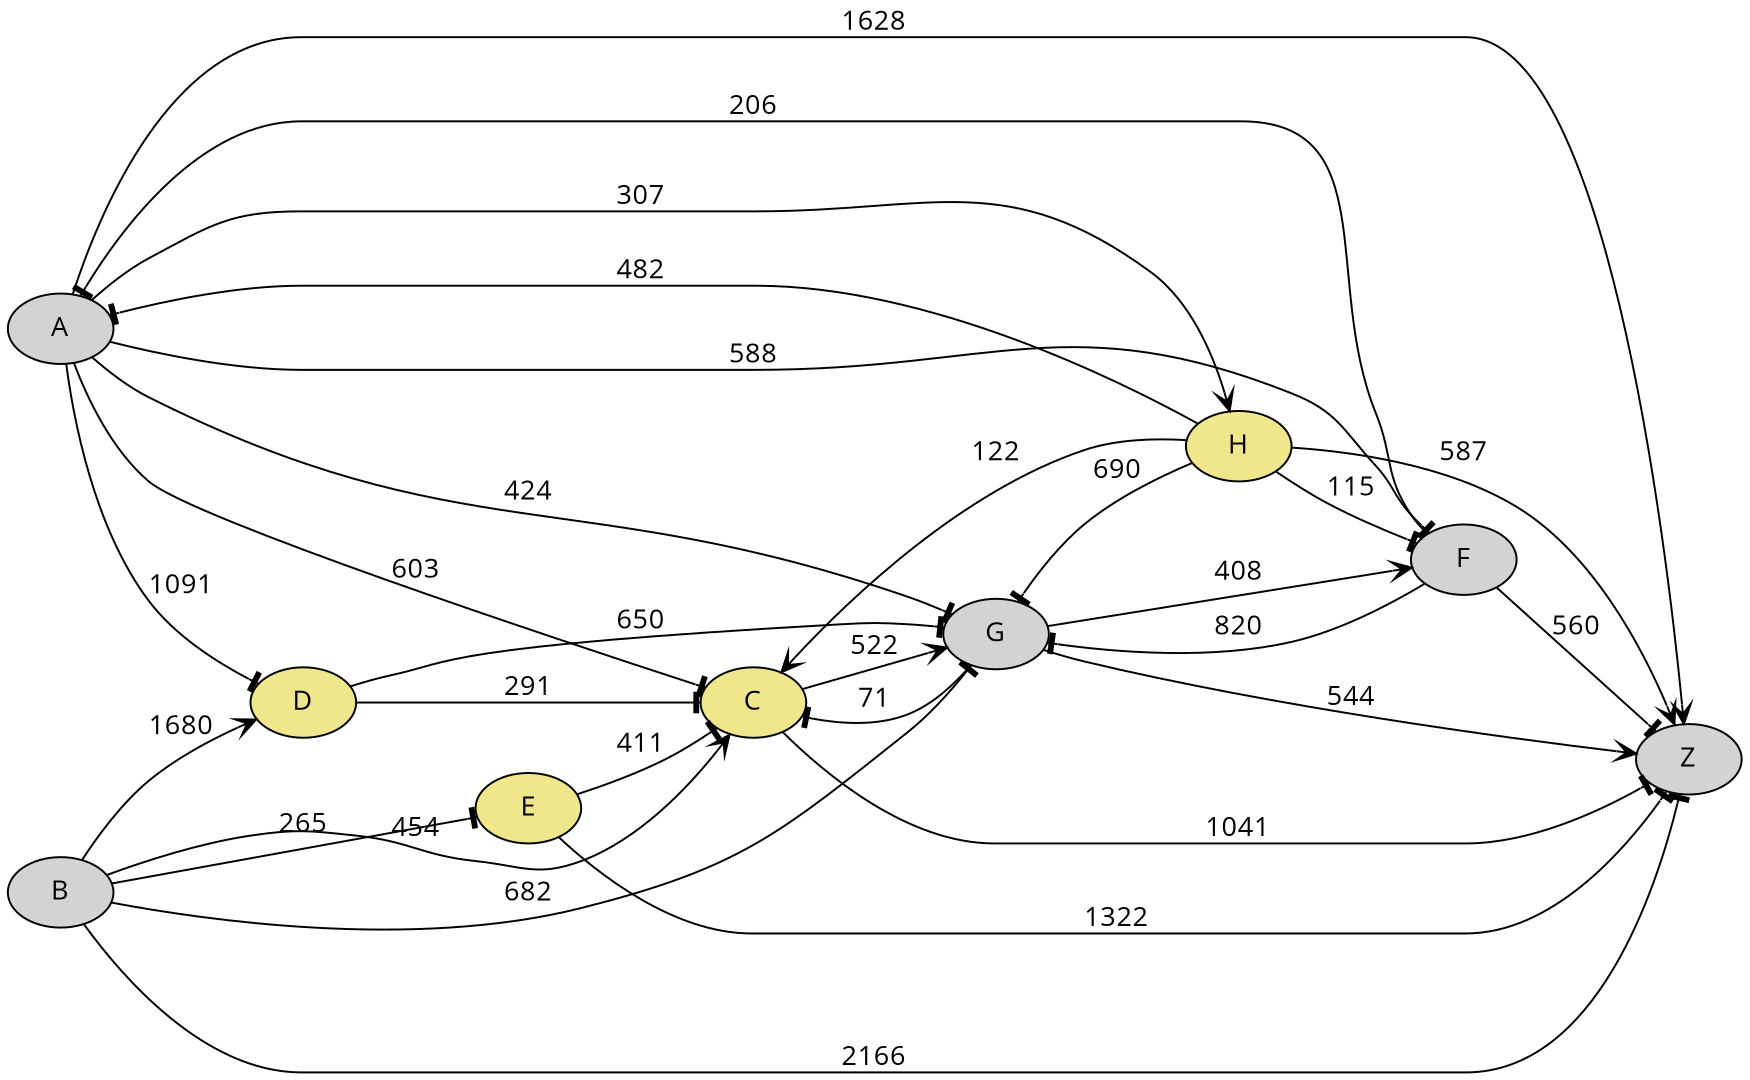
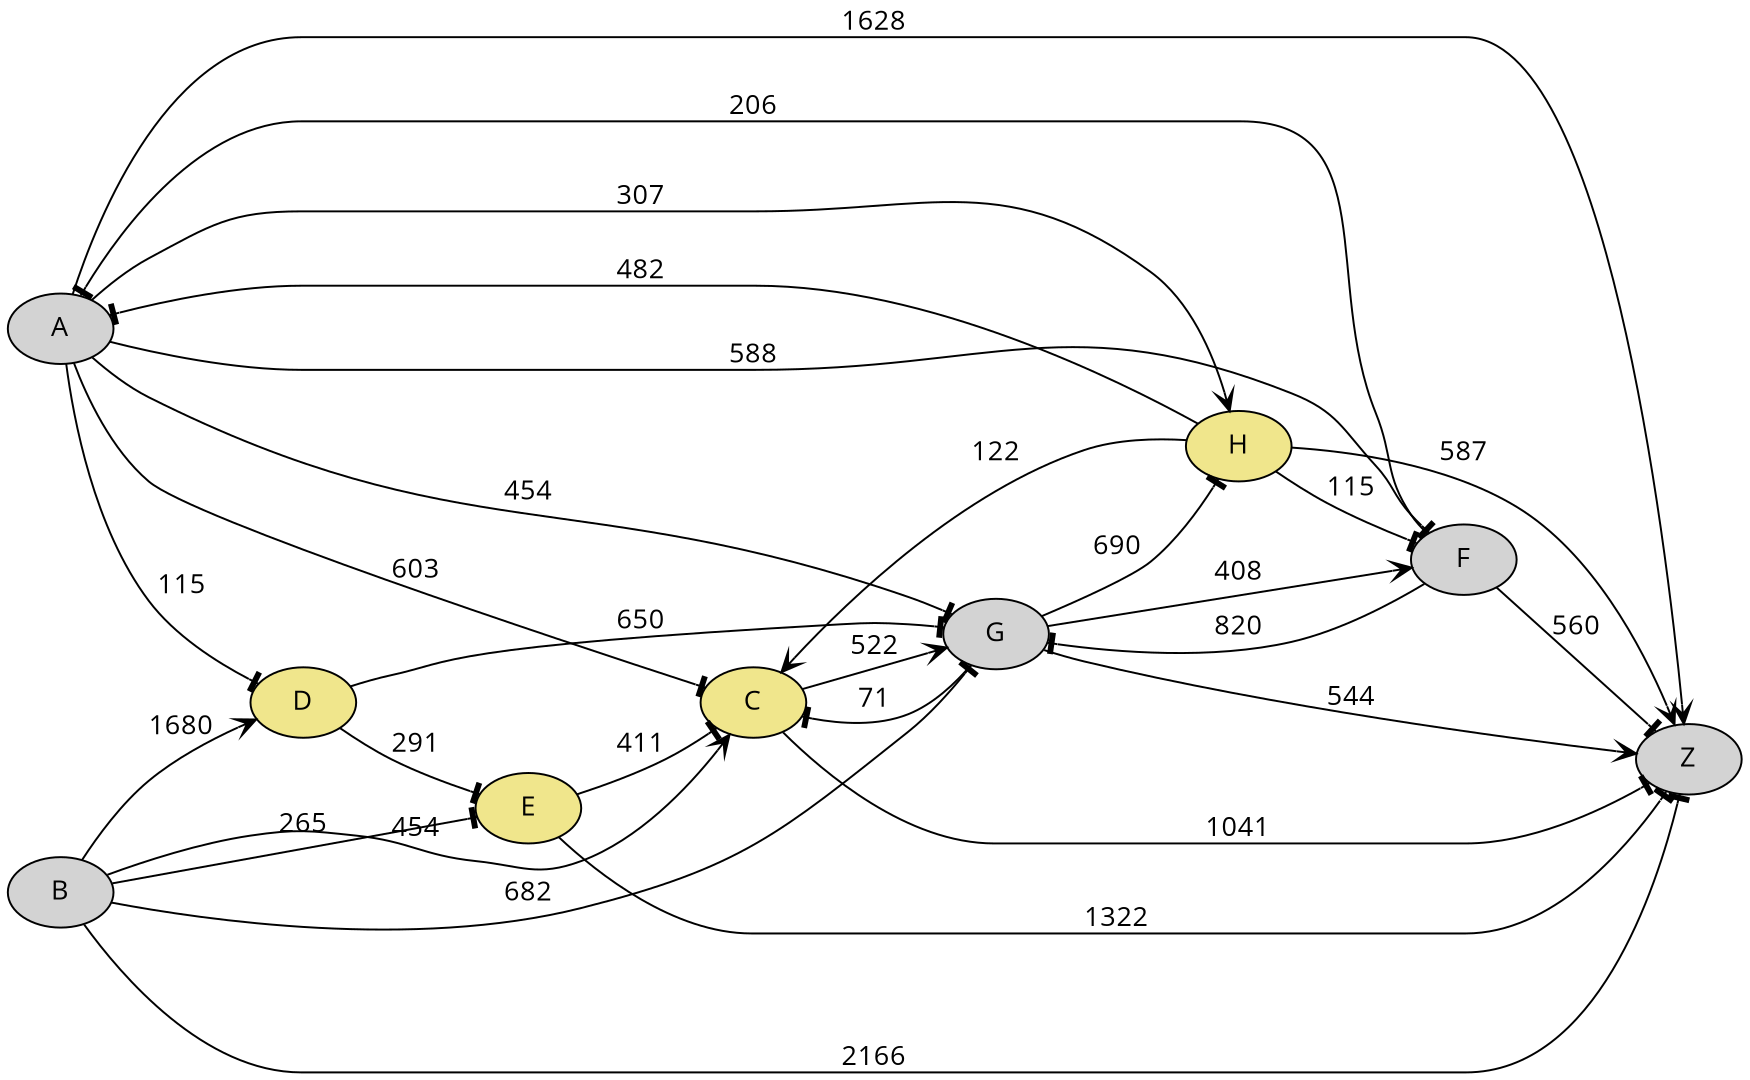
(528, 492) -> (528, 492)
(1097, 515) -> (1140, 569)
(182, 586) -> (182, 586)
(523, 703) -> (403, 765)
